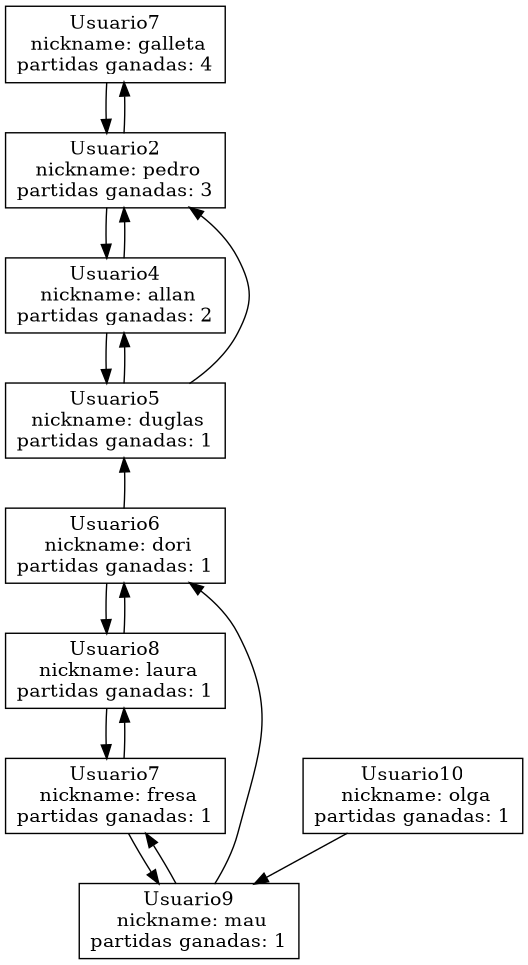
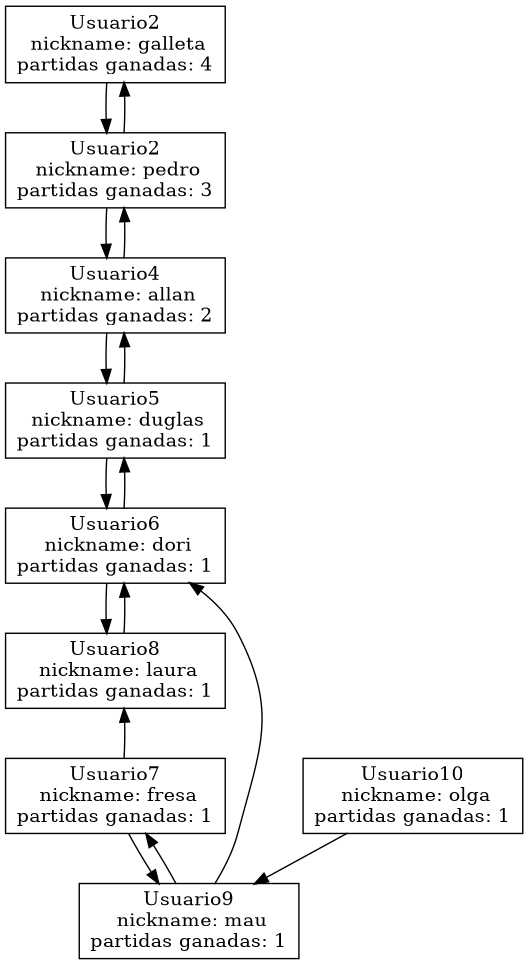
(115, 44) -> (115, 44)
(249, 303) -> (106, 476)
(106, 727) -> none
